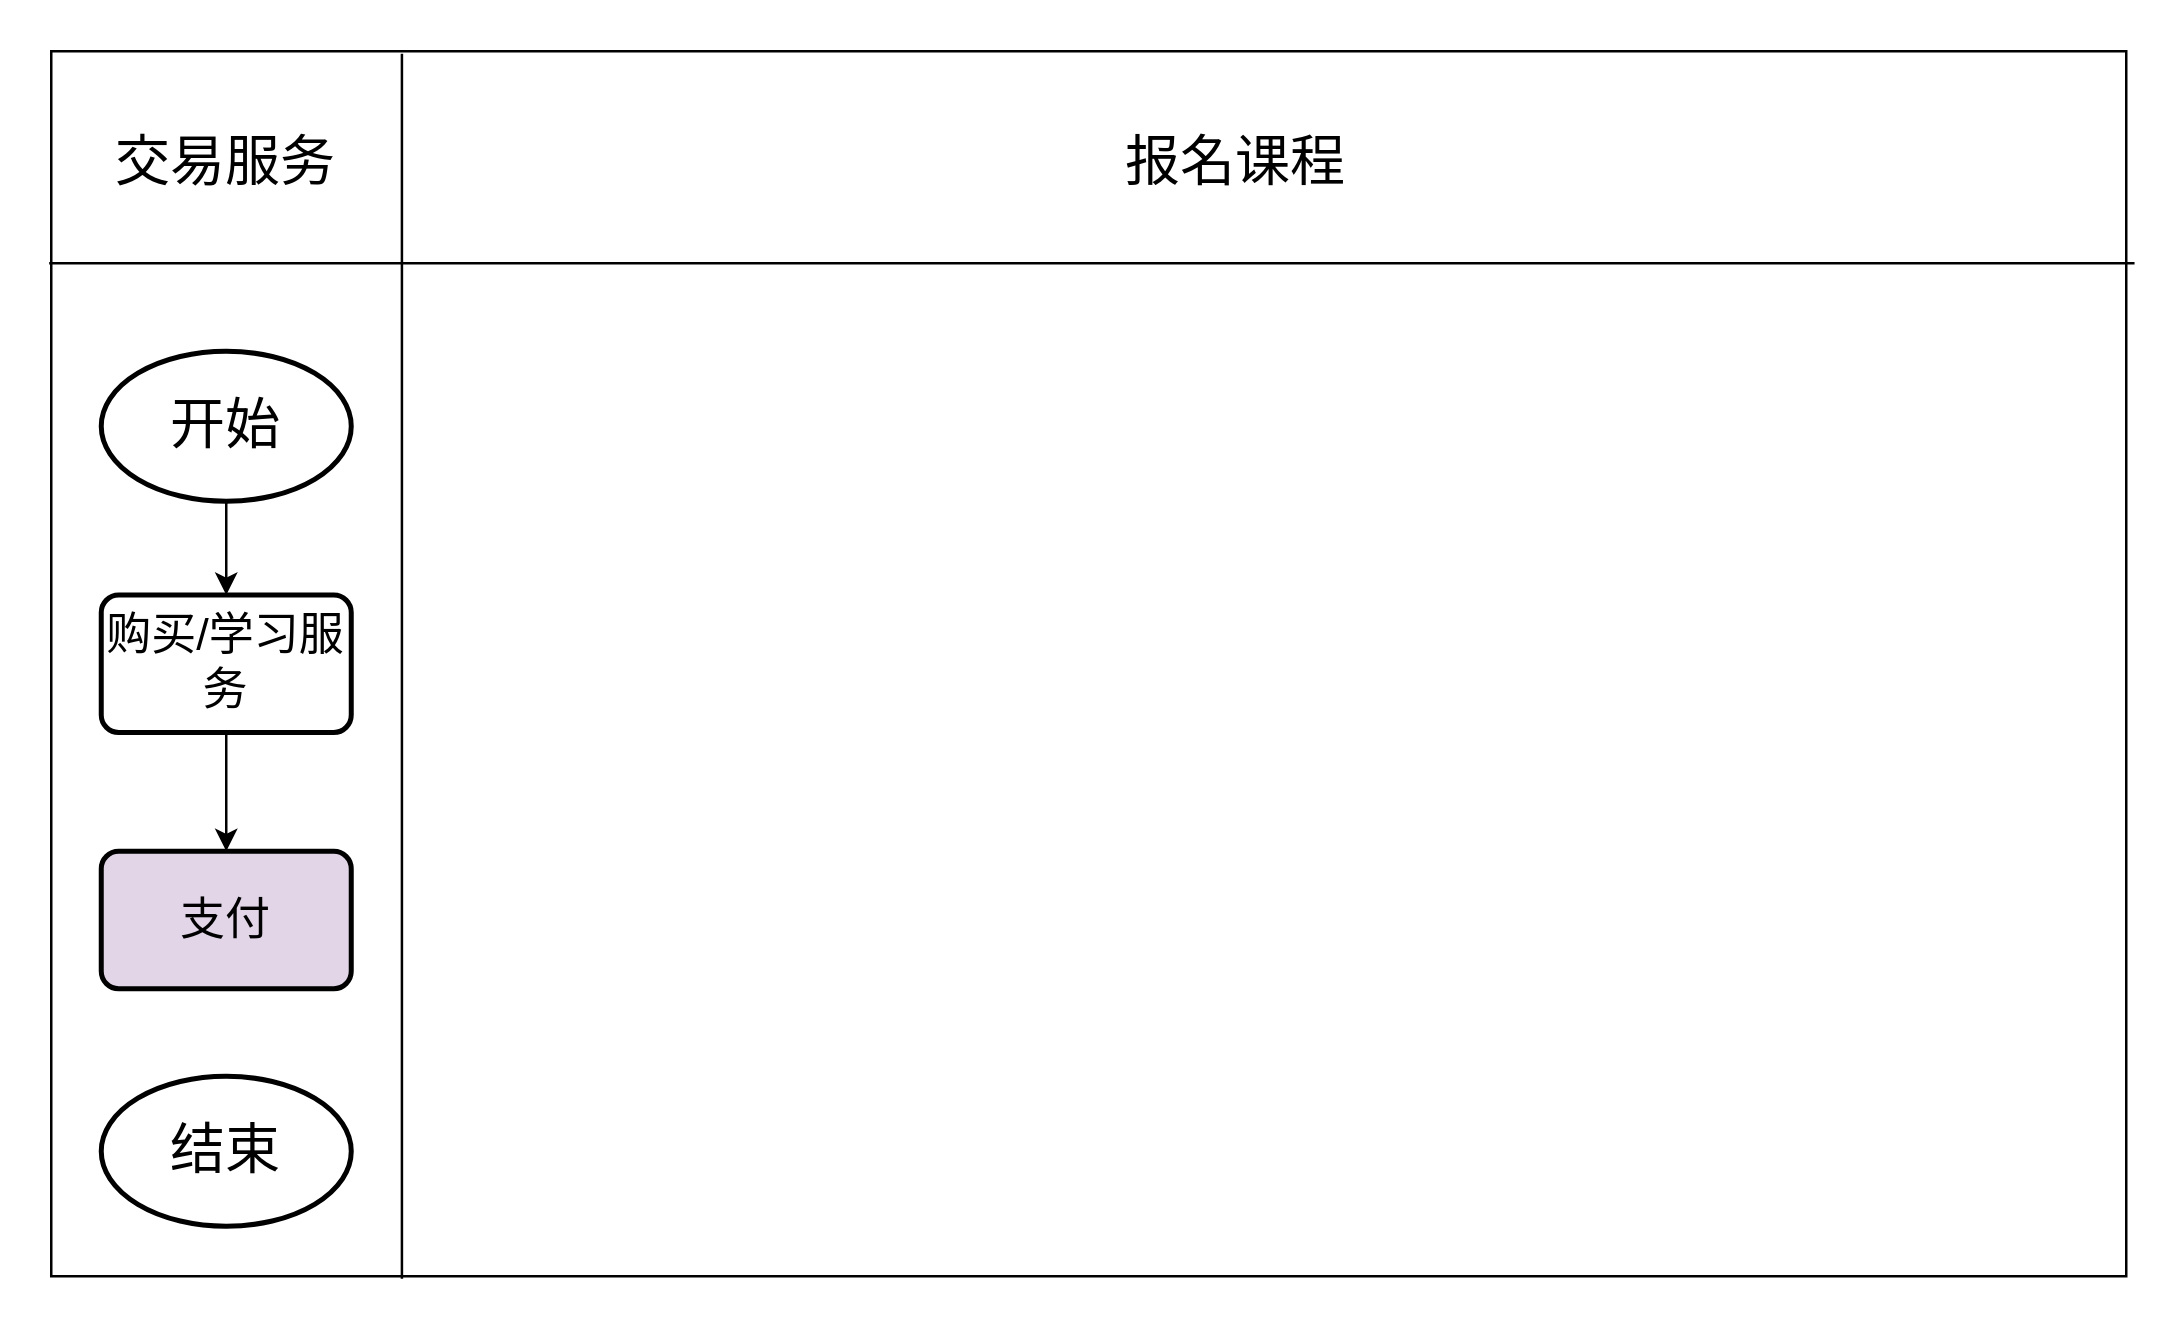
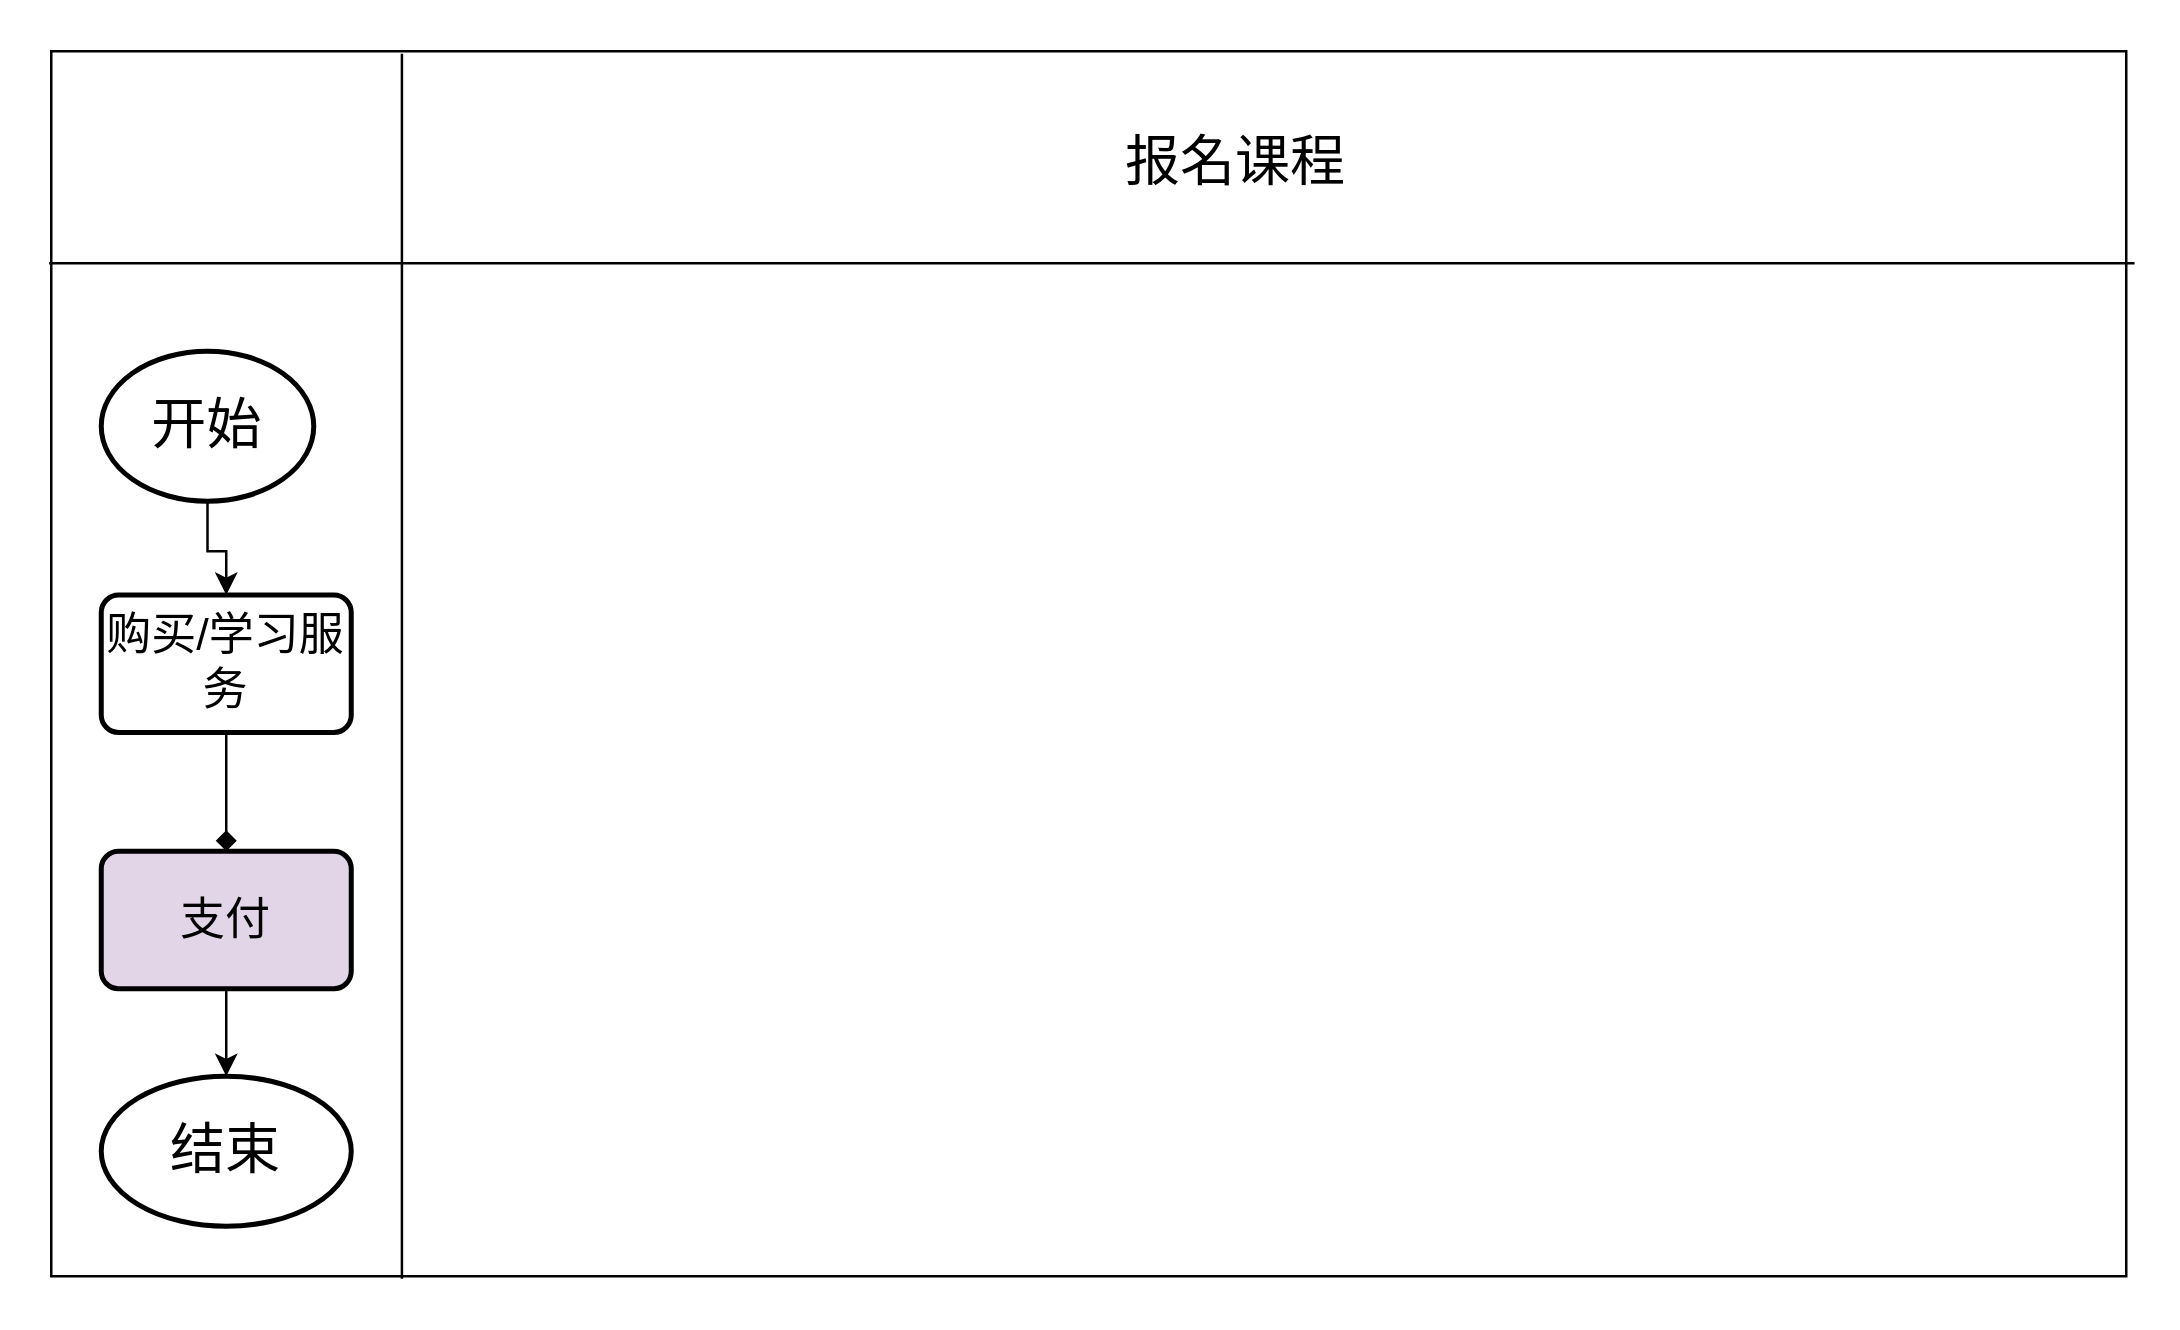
(226, 164) -> none
(226, 426) -> (208, 426)
(226, 832) -> (226, 831)
none -> (226, 1037)
